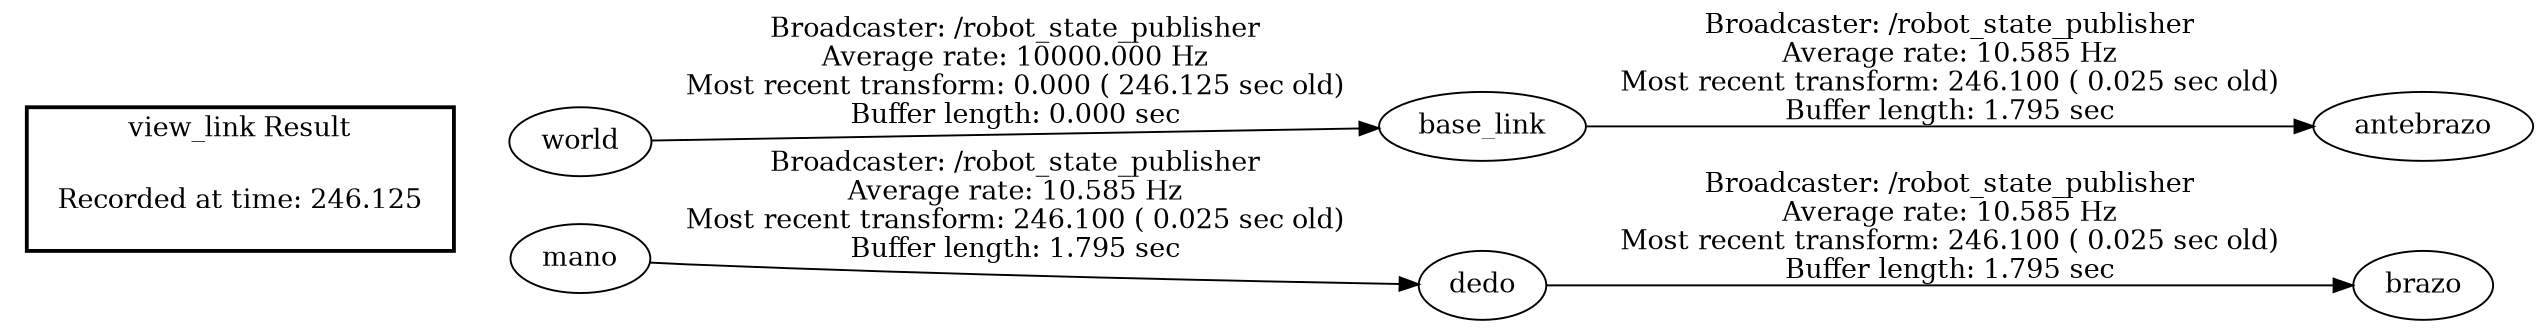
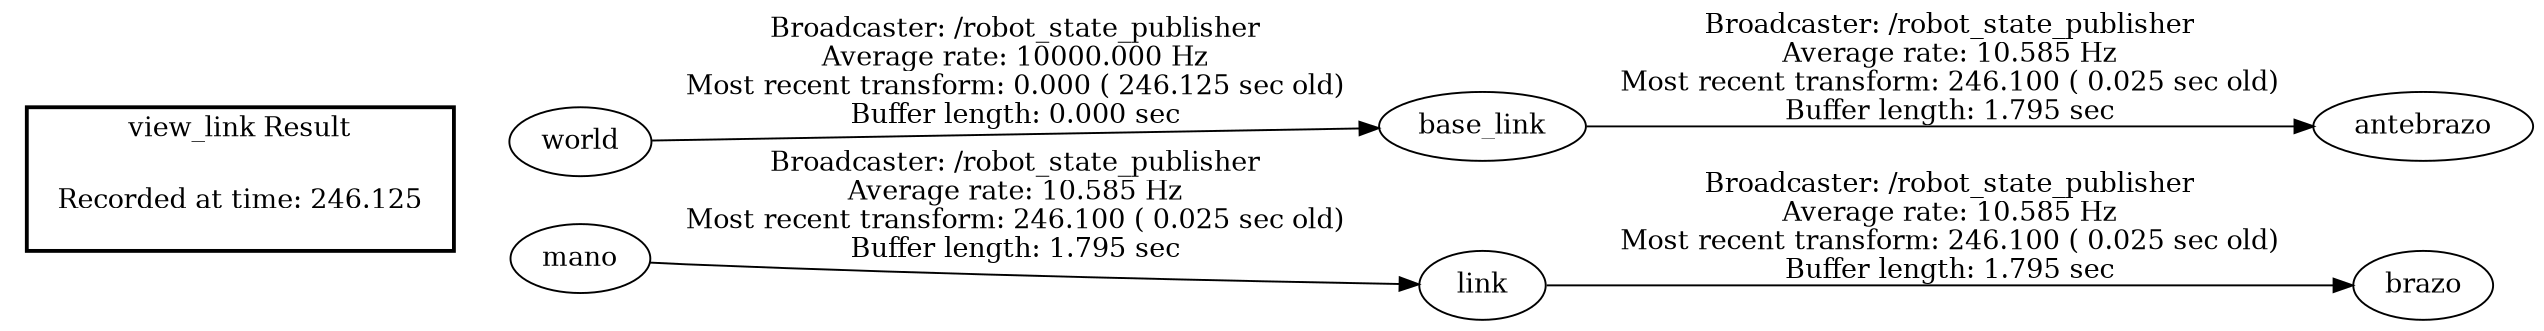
(1483, 285) -> (1483, 285)
